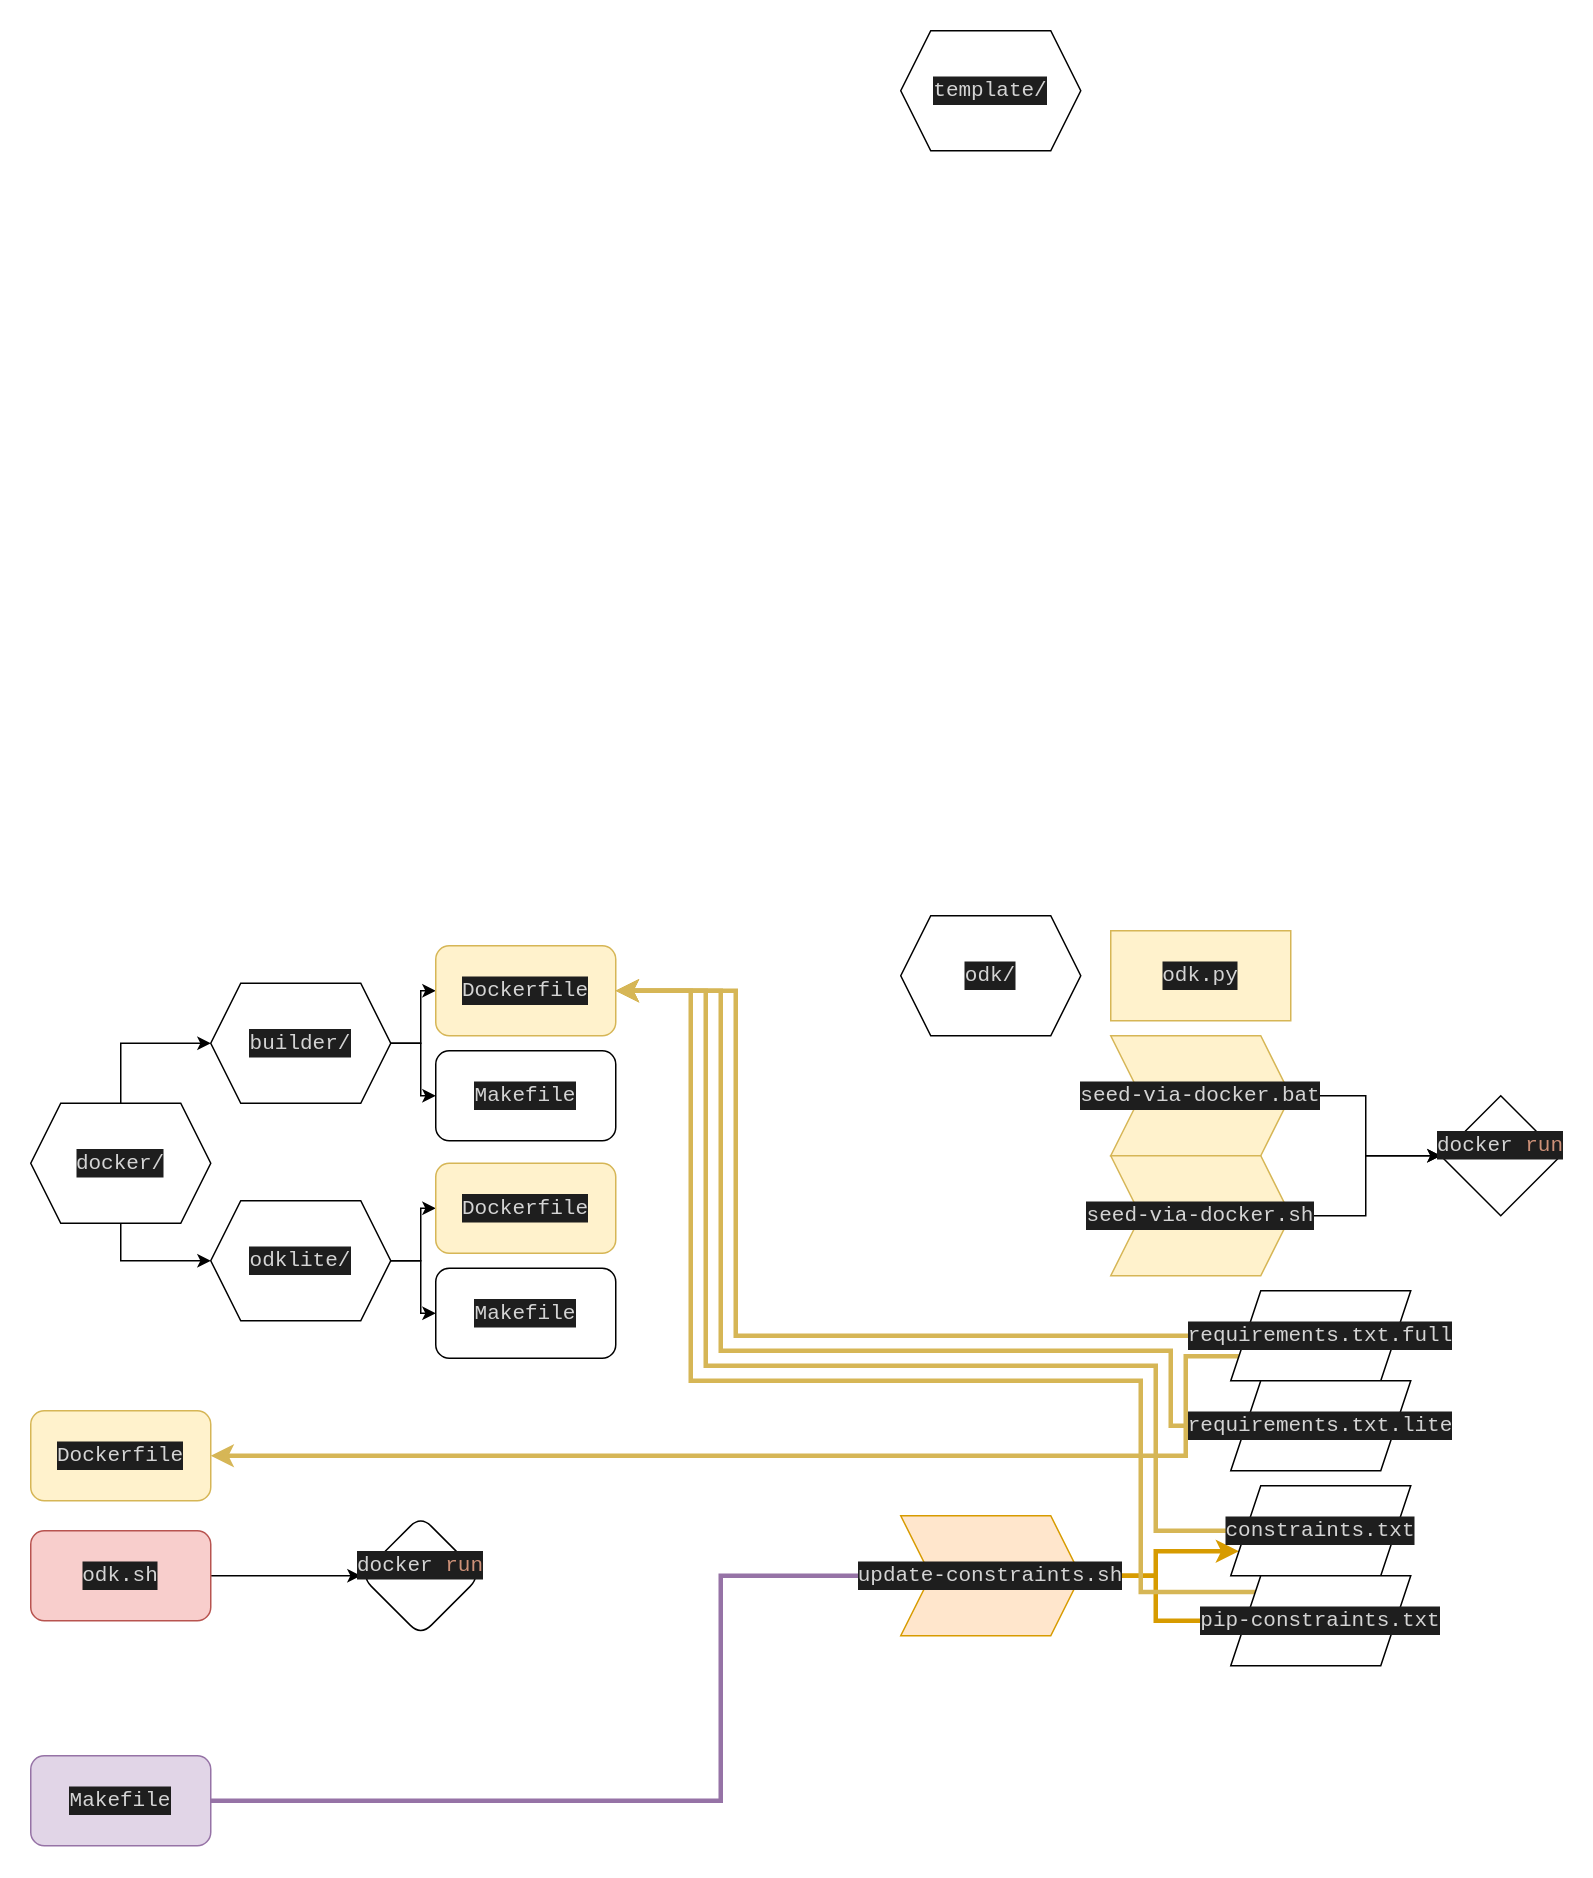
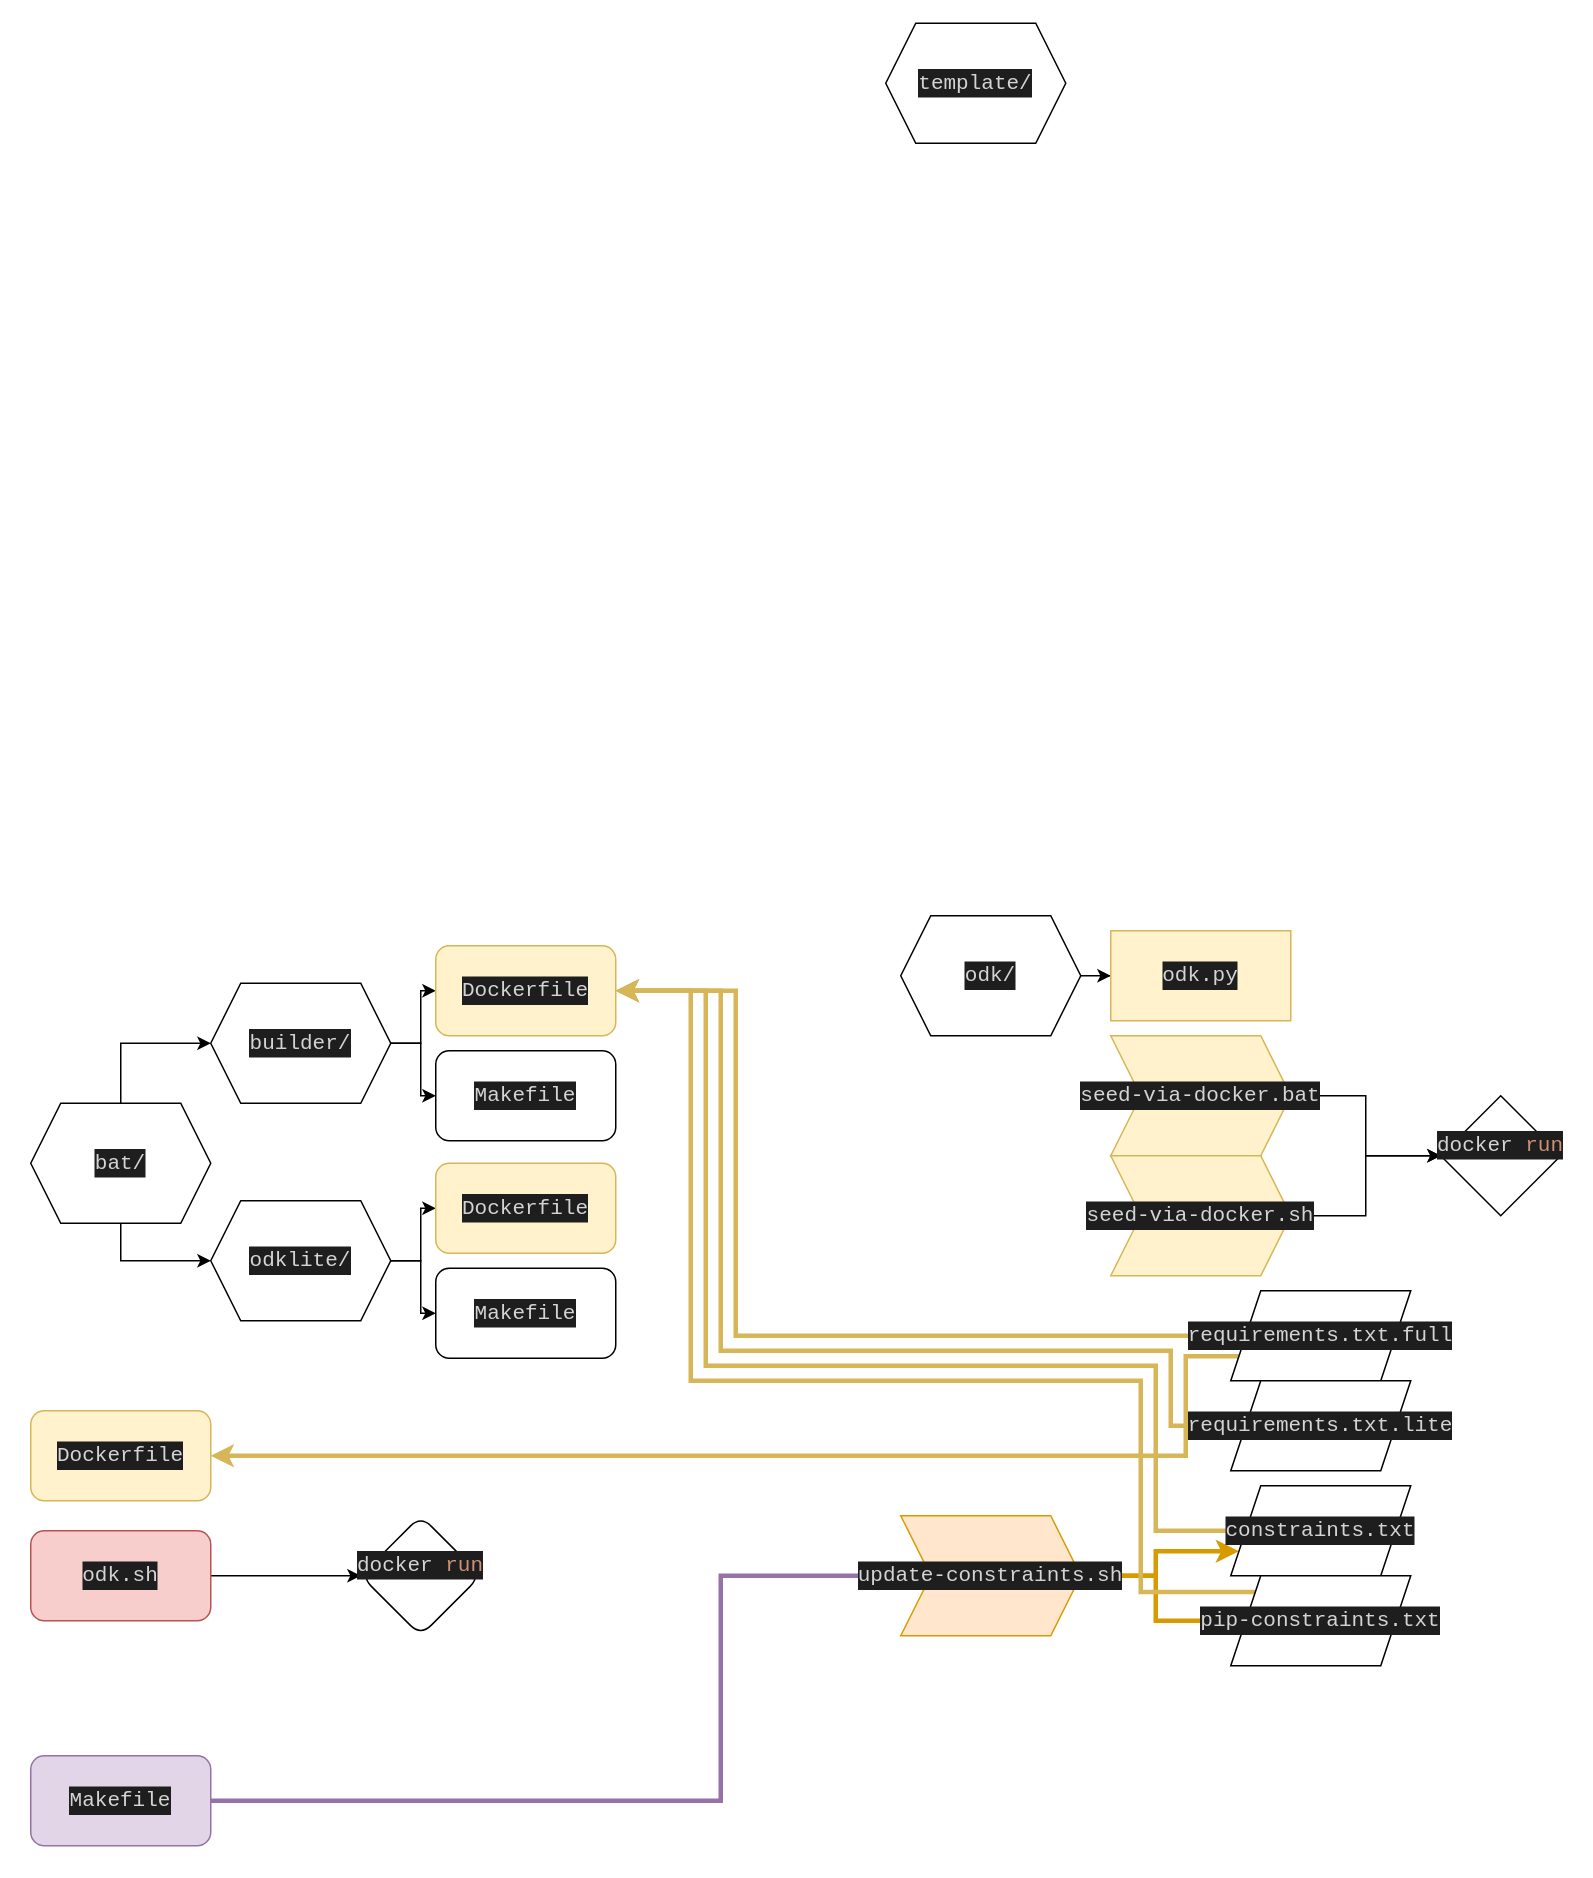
(991, 91) -> (976, 83)
none -> (1101, 976)
(121, 1163) -> (121, 1163)
